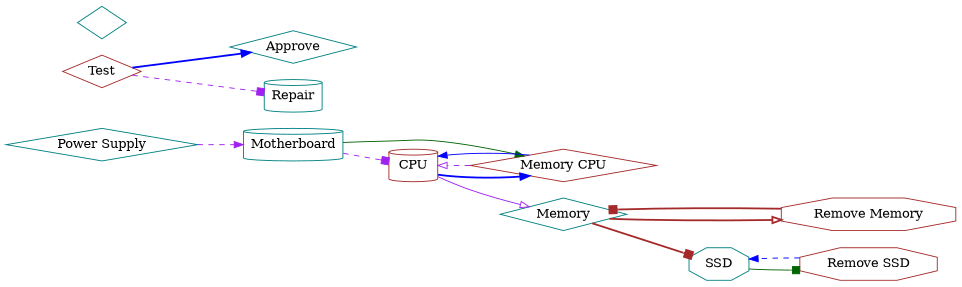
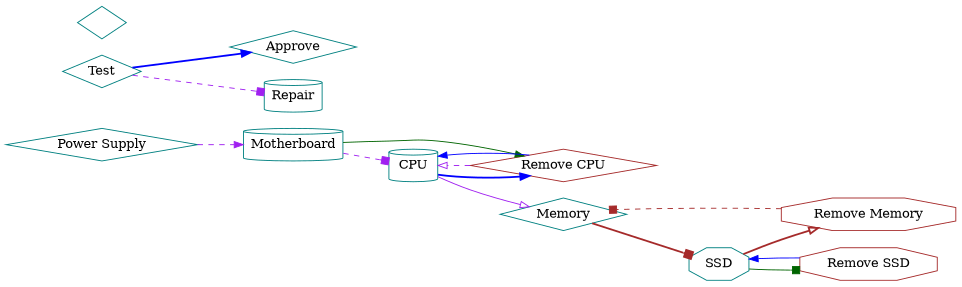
(102, 71) -> (102, 71)
(413, 165) -> (413, 165)
(563, 165) -> (563, 165)
(700, 208) -> (700, 208)
(691, 220) -> (776, 242)
(779, 258) -> (779, 258)
